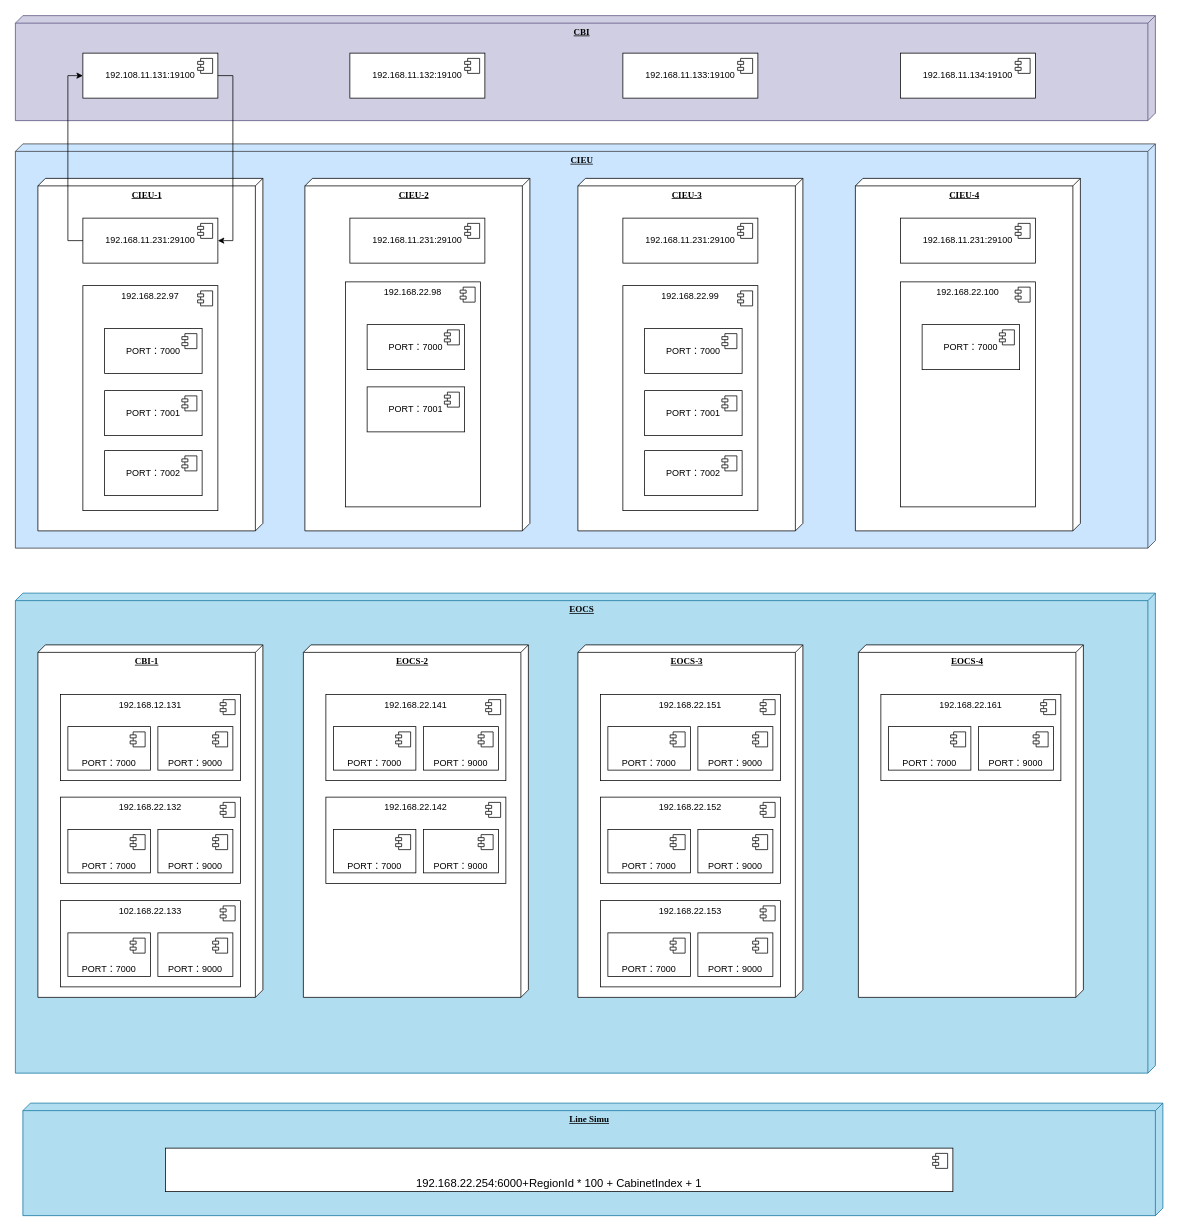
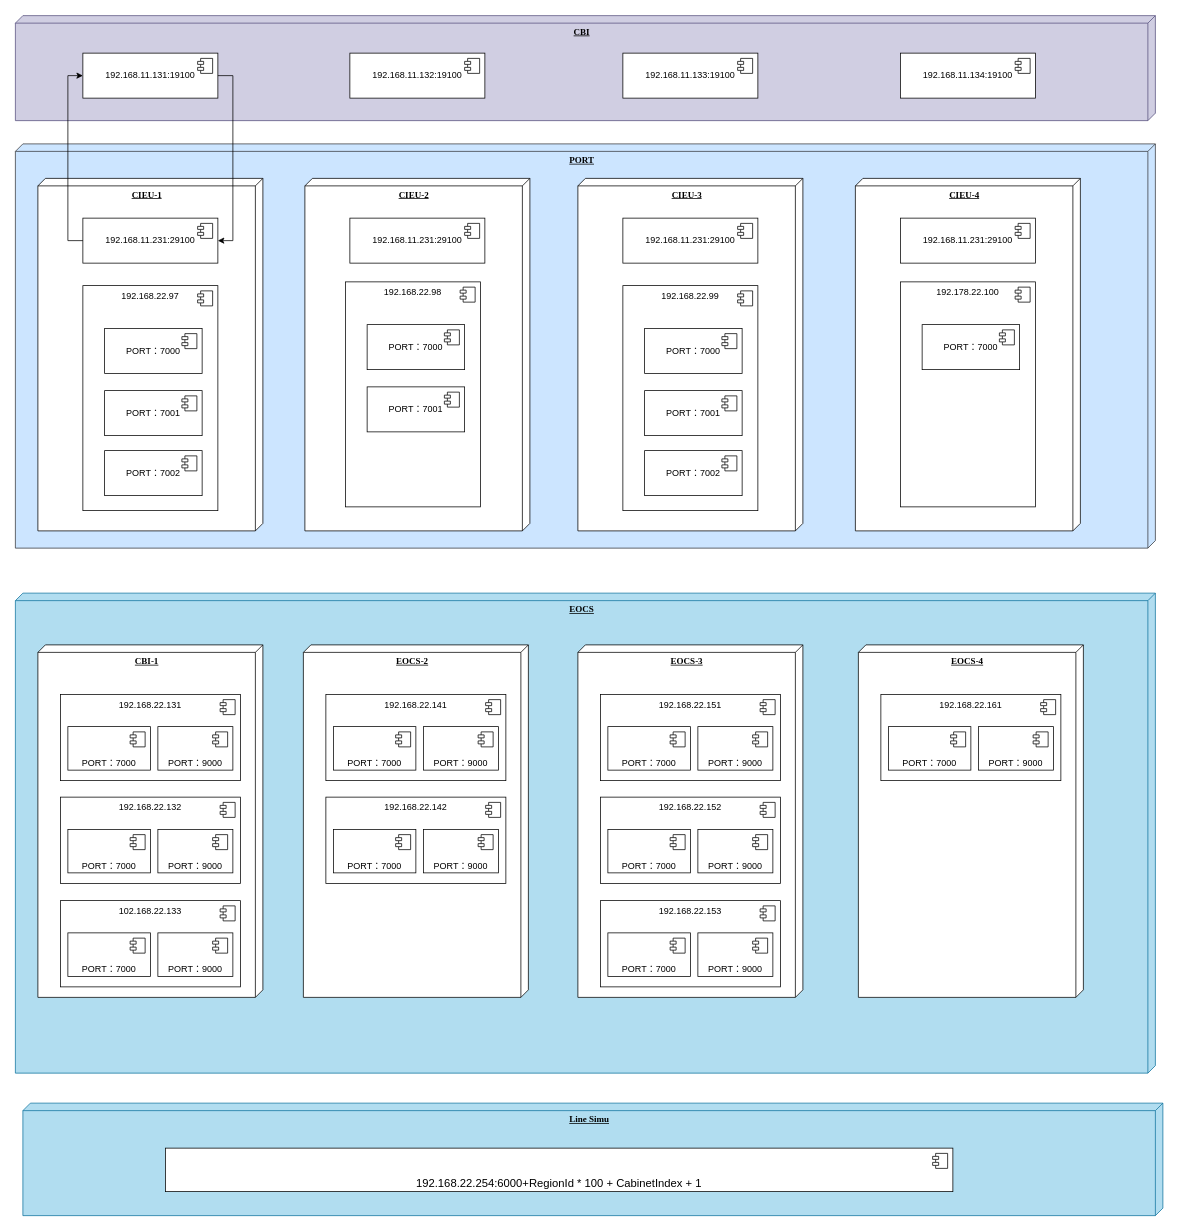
(150, 75) -> (150, 75)
(582, 160) -> (582, 160)
(968, 292) -> (968, 292)
(150, 705) -> (150, 705)
